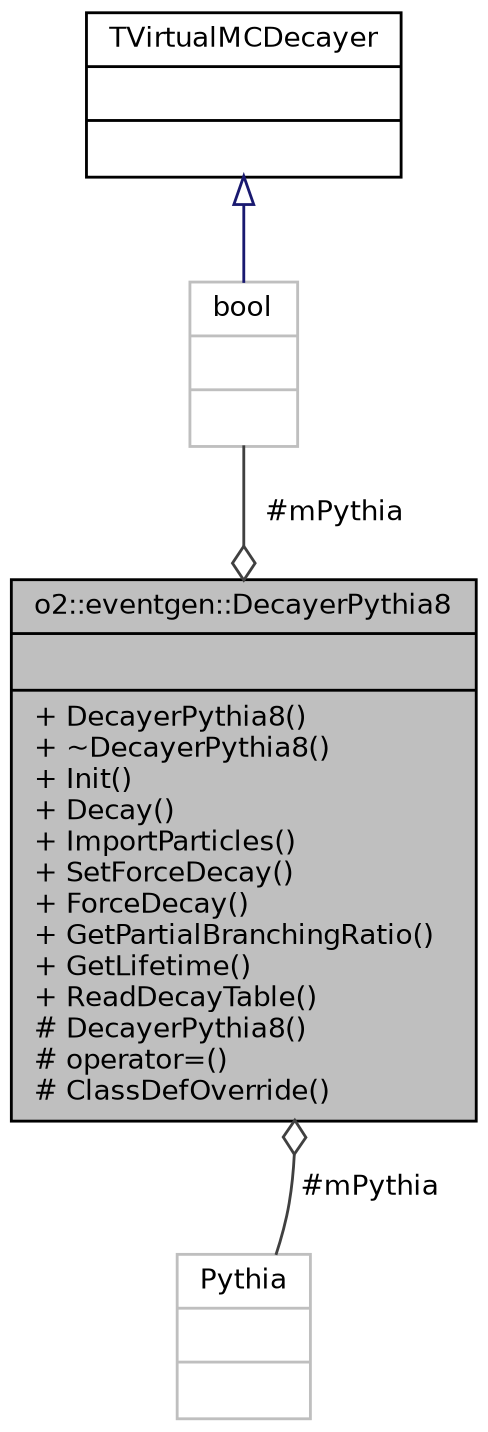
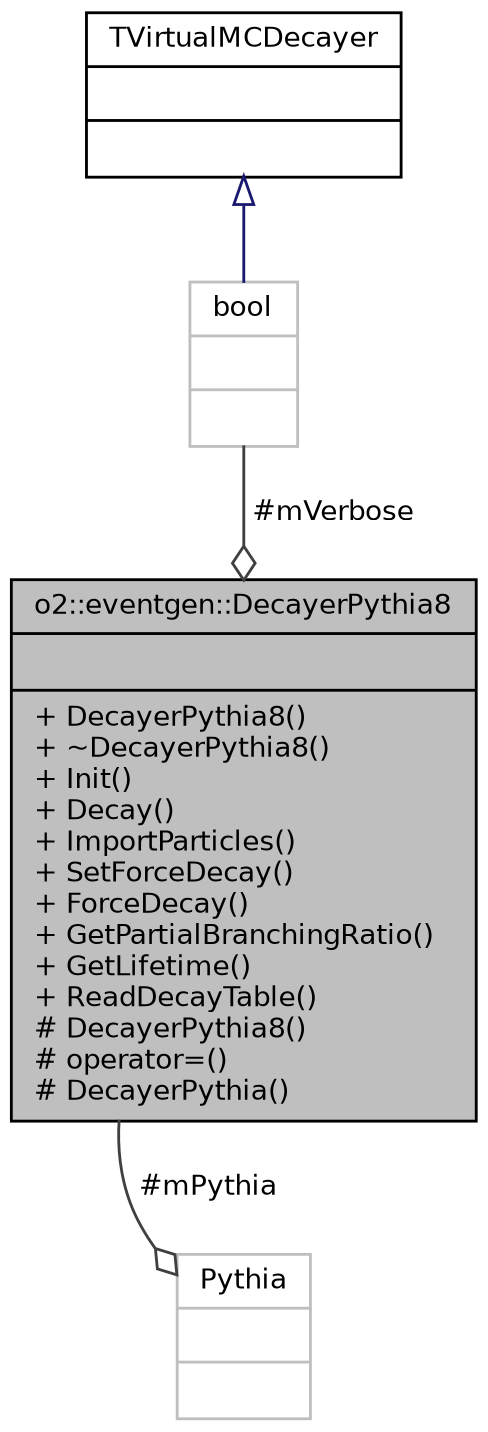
(330, 513) -> (330, 513)
(183, 1091) -> (163, 1091)
(289, 1205) -> (125, 1187)
